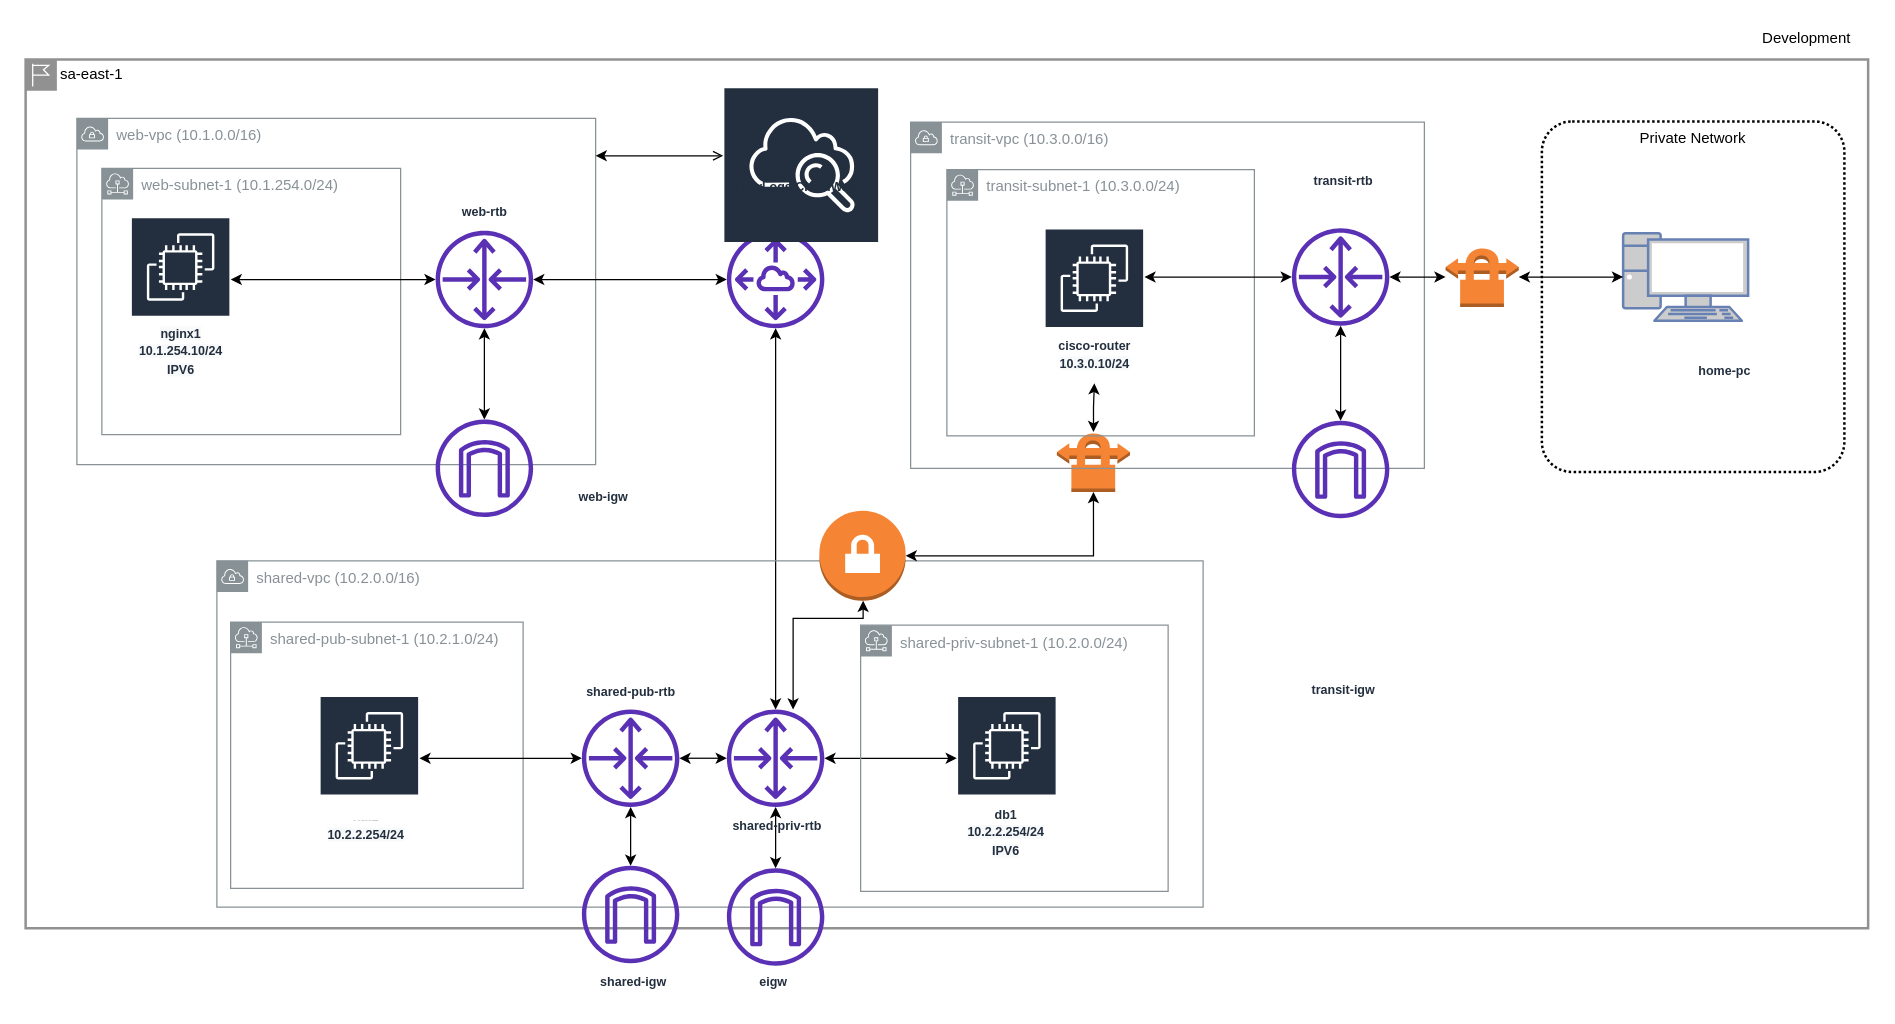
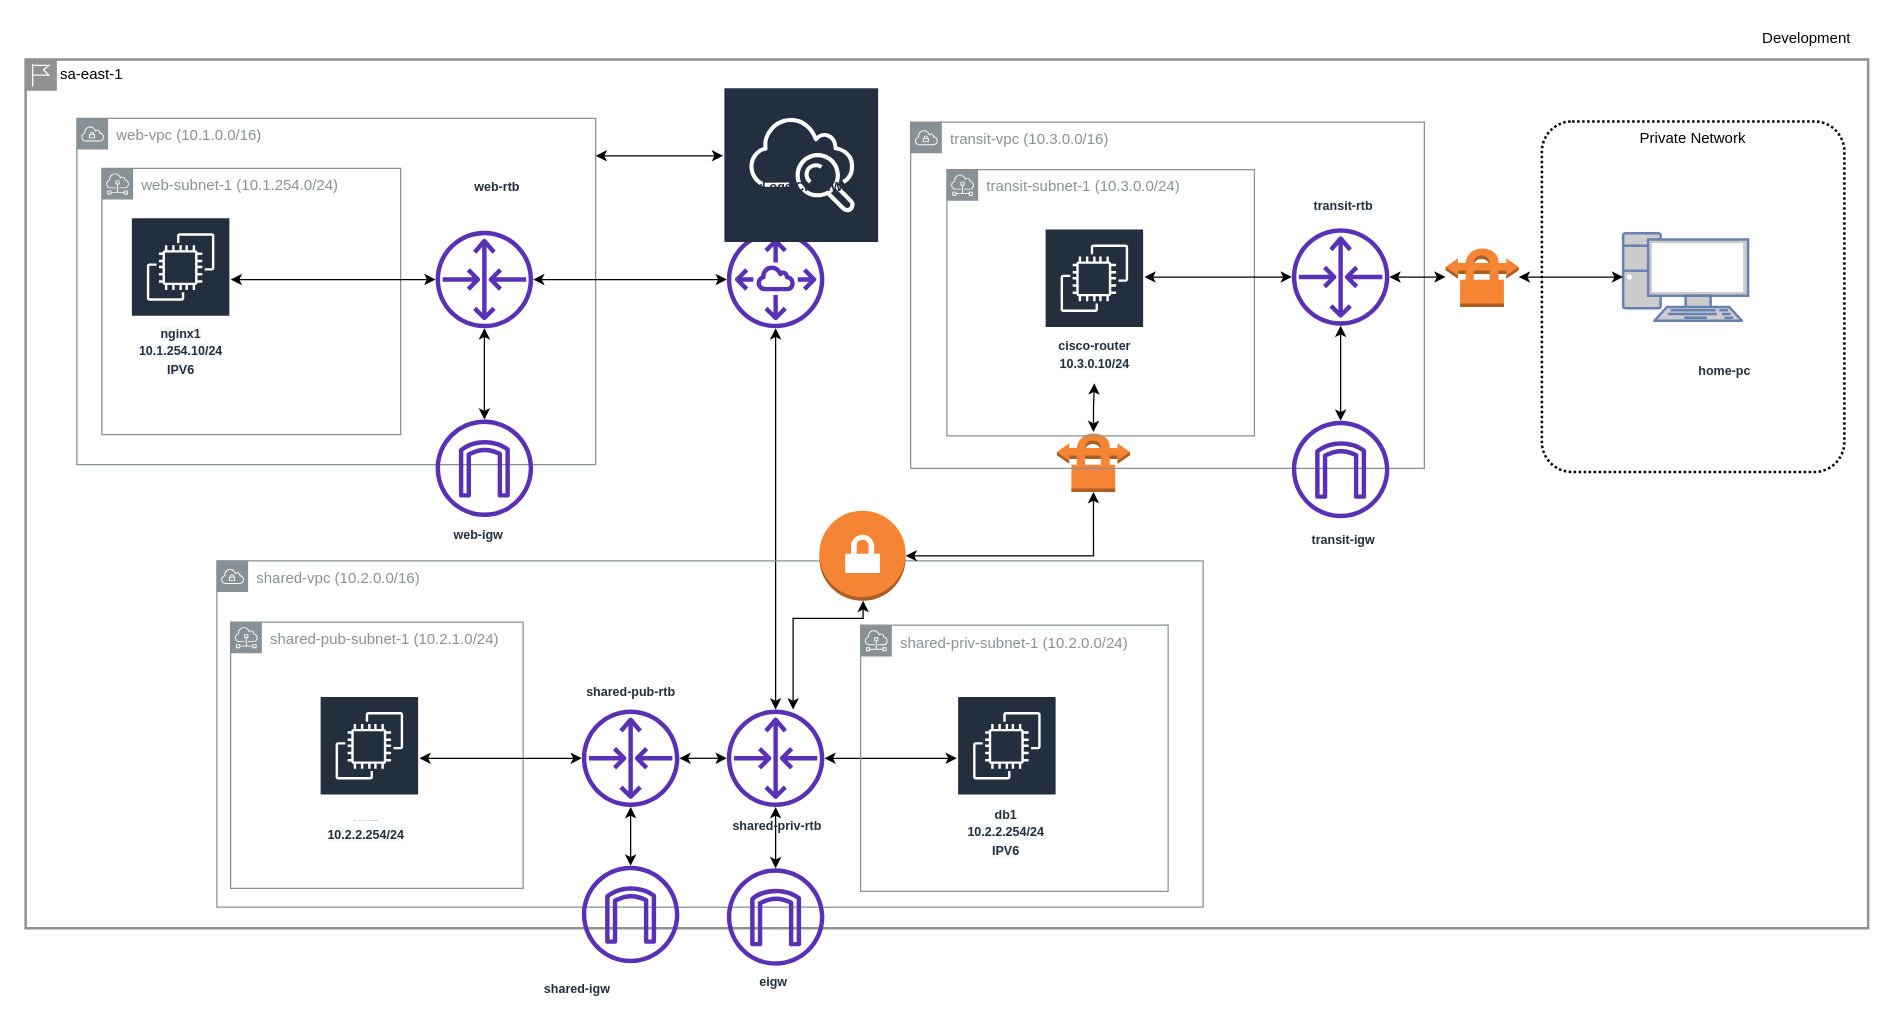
(715, 156) -> (713, 156)
(1344, 179) -> (1344, 204)
(484, 211) -> (497, 186)
(604, 496) -> (479, 533)
(1344, 688) -> (1344, 538)
(634, 981) -> (578, 987)
